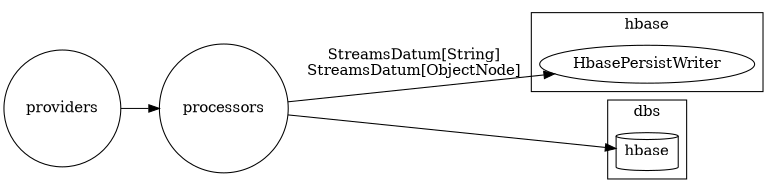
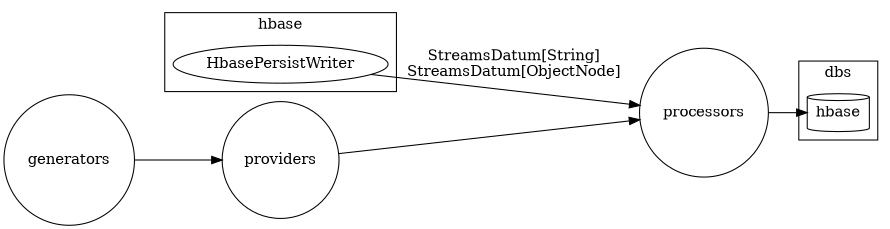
(416, 88) -> (500, 89)
none -> (69, 160)
